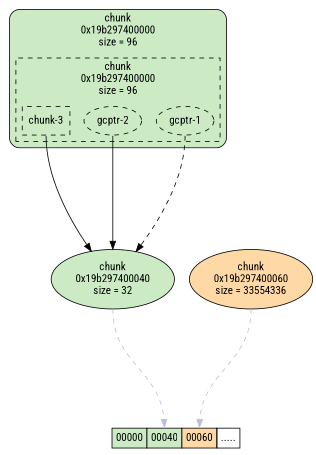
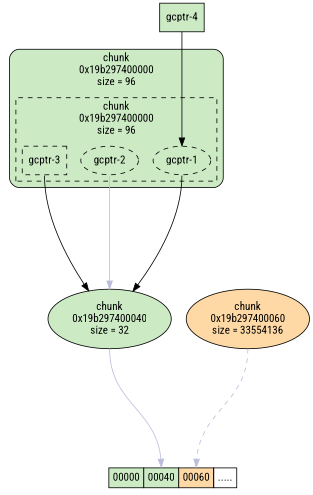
none -> (182, 17)
(46, 121) -> (44, 160)
(113, 188) -> (110, 228)
(171, 194) -> (168, 233)
(251, 279) -> (248, 319)
(136, 365) -> (133, 405)
